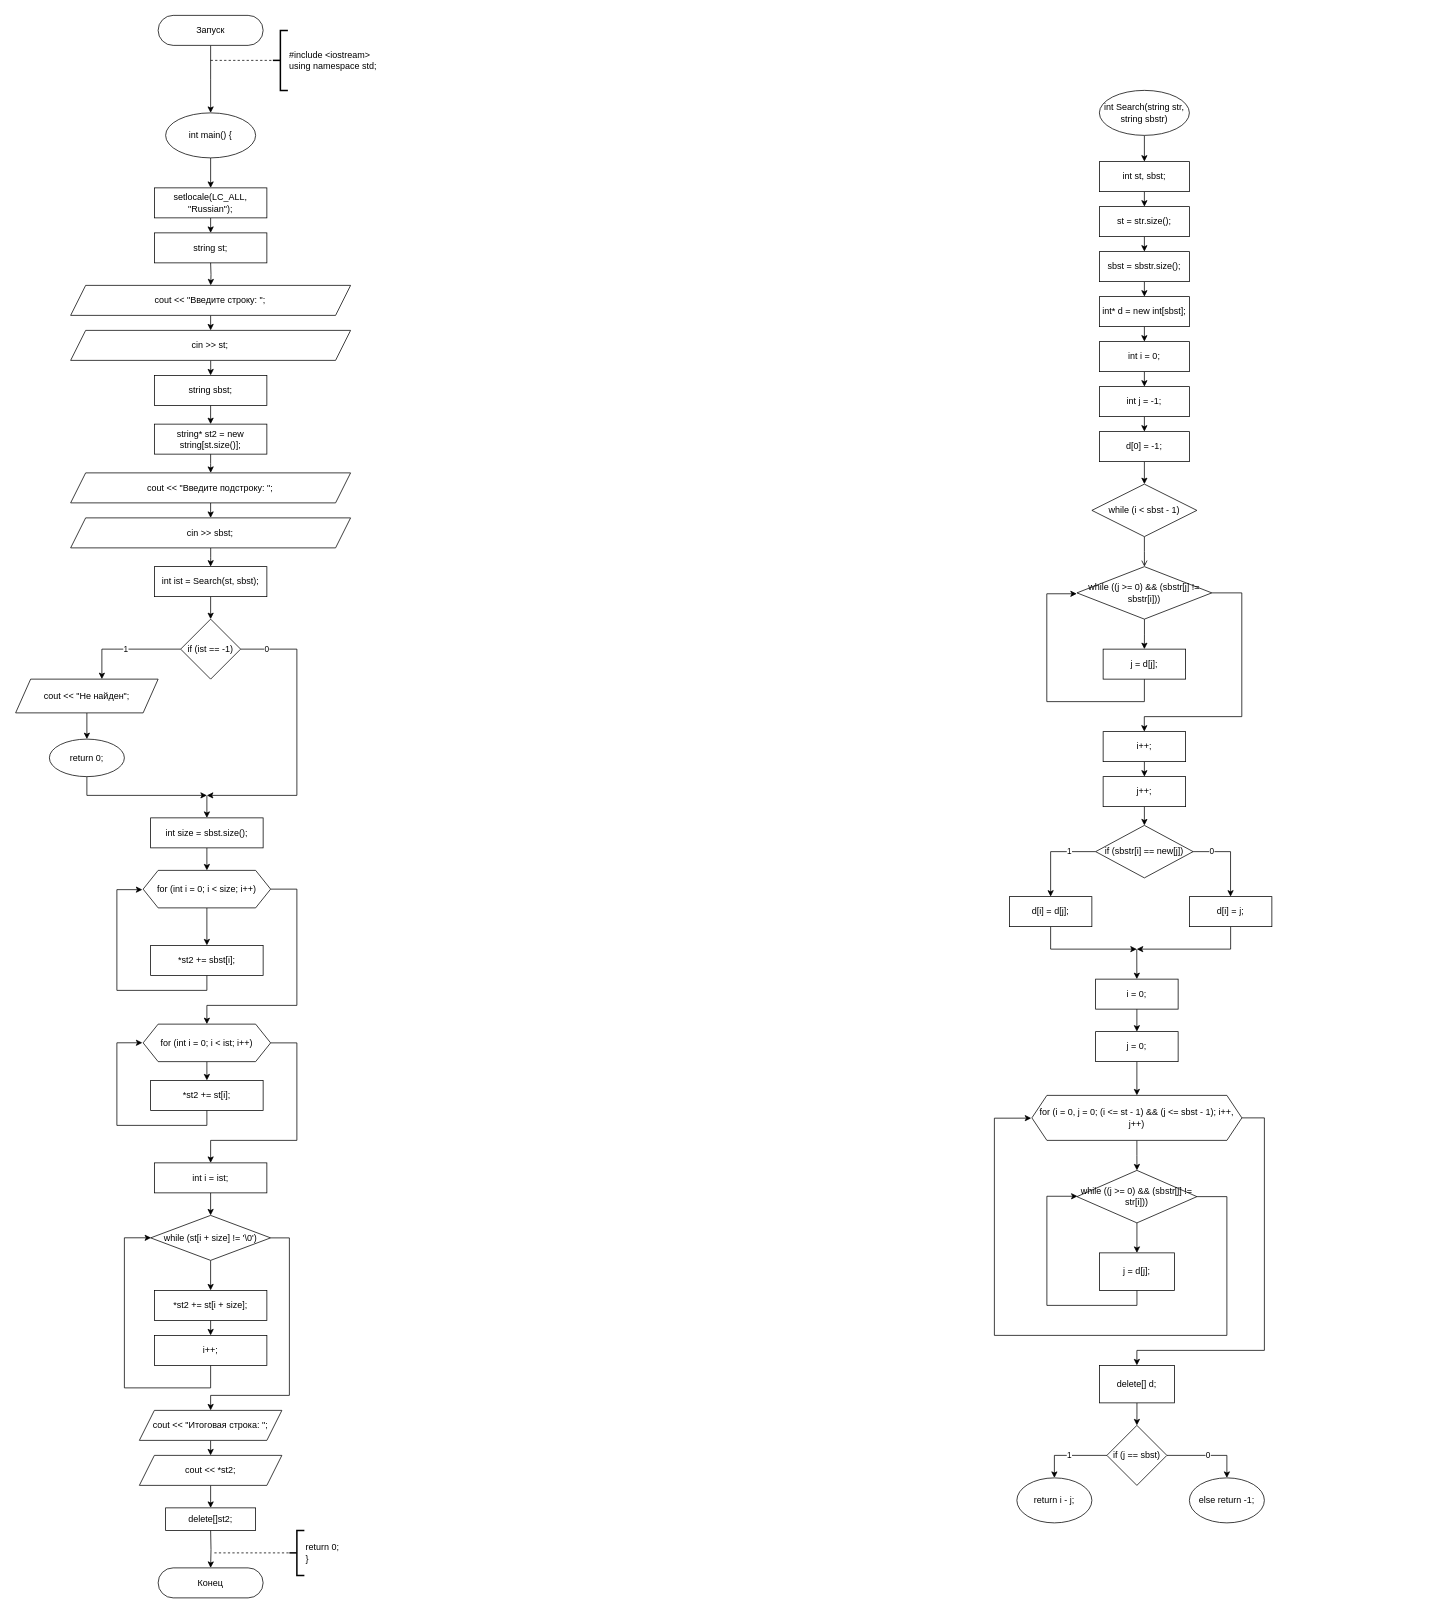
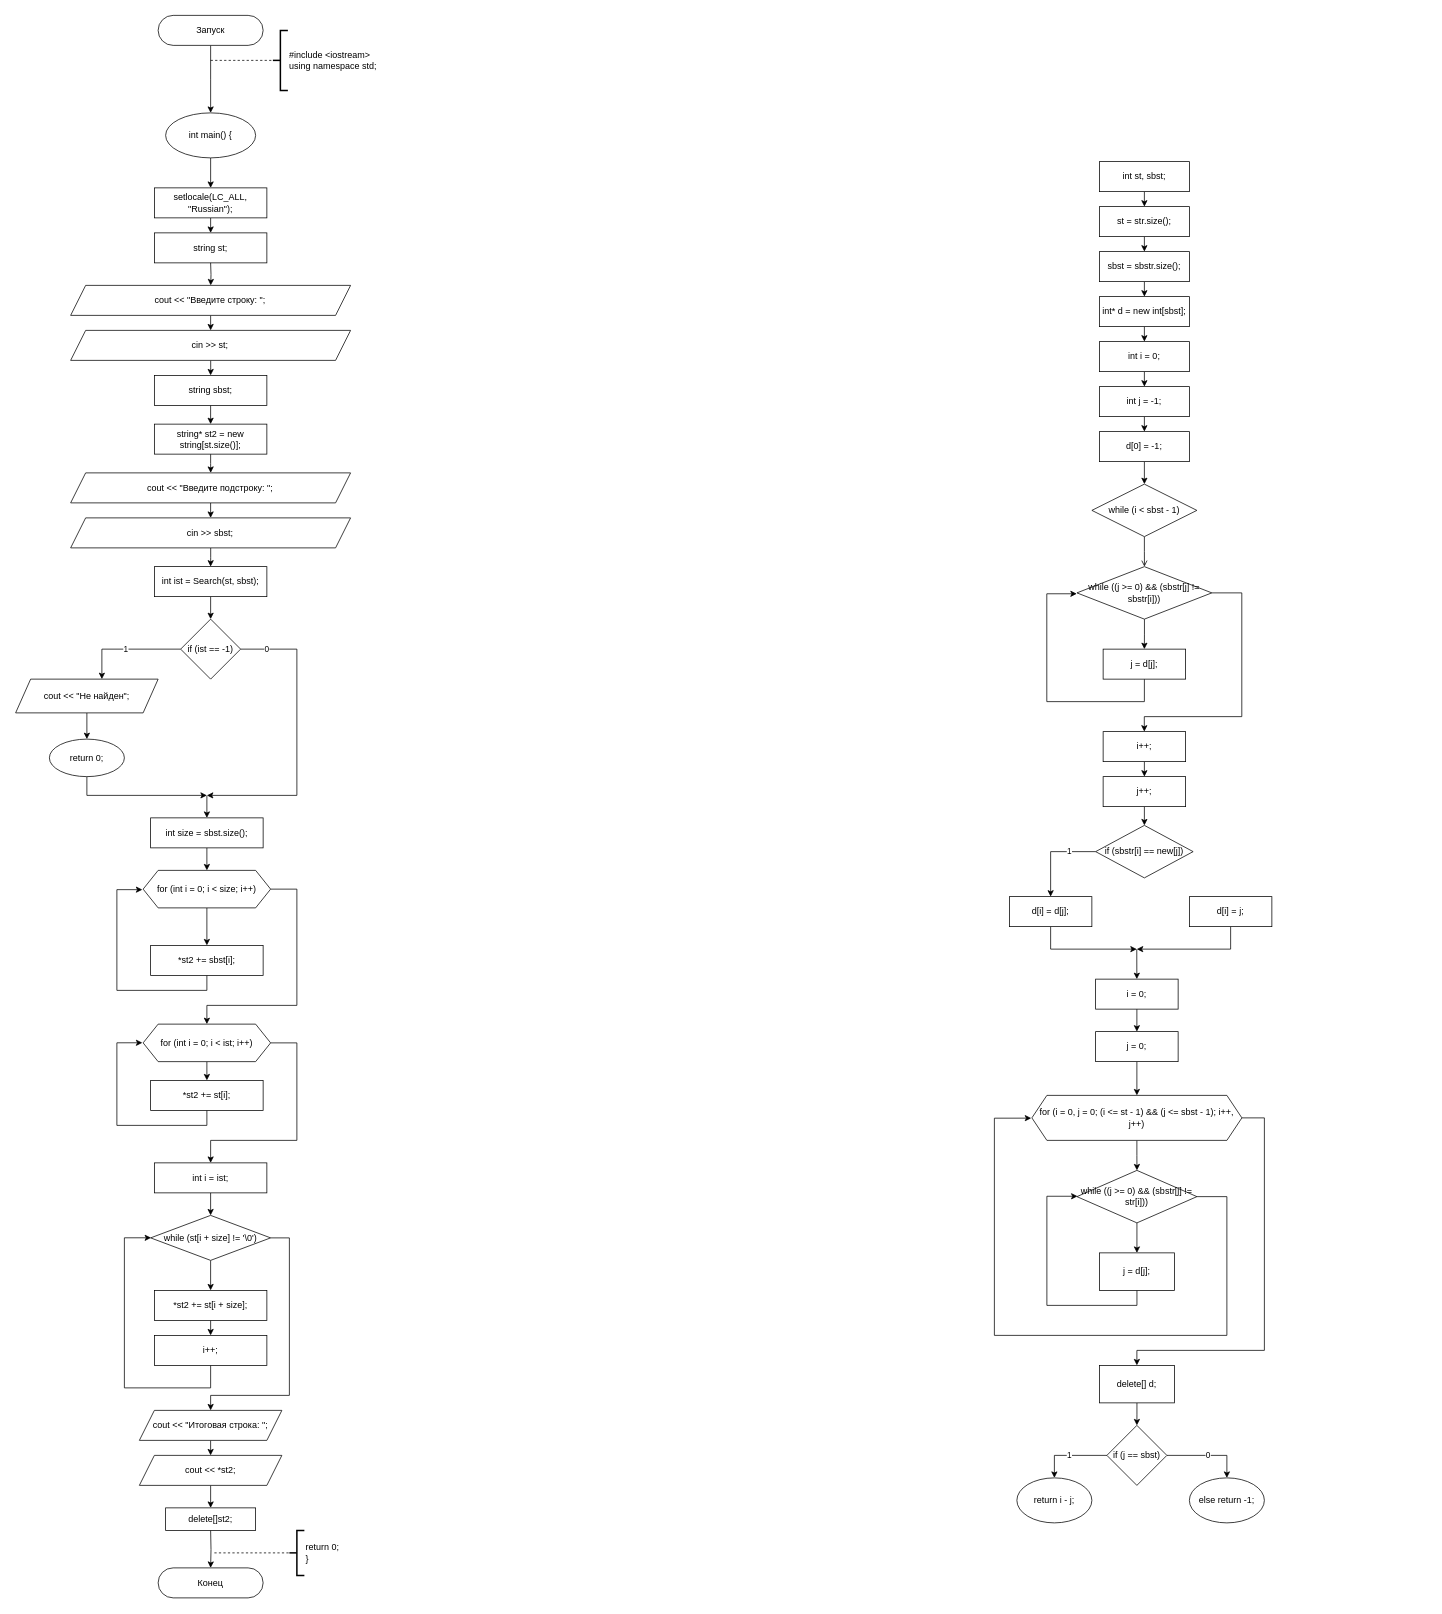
(1144, 113) -> none
(1144, 146) -> none
(1230, 853) -> none
